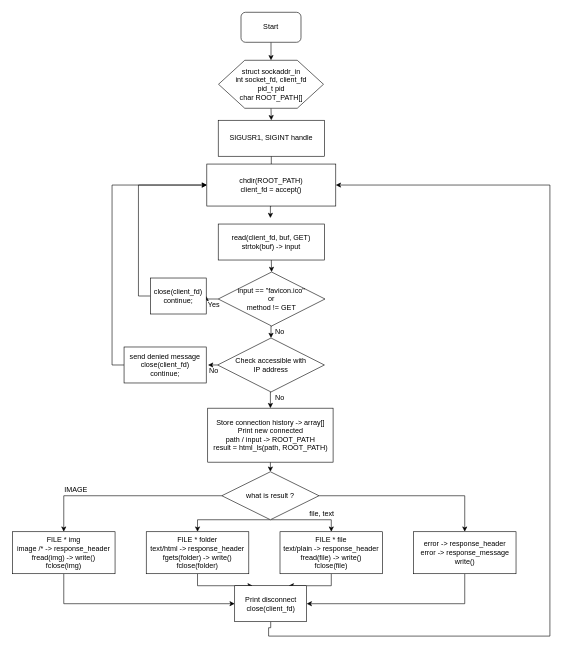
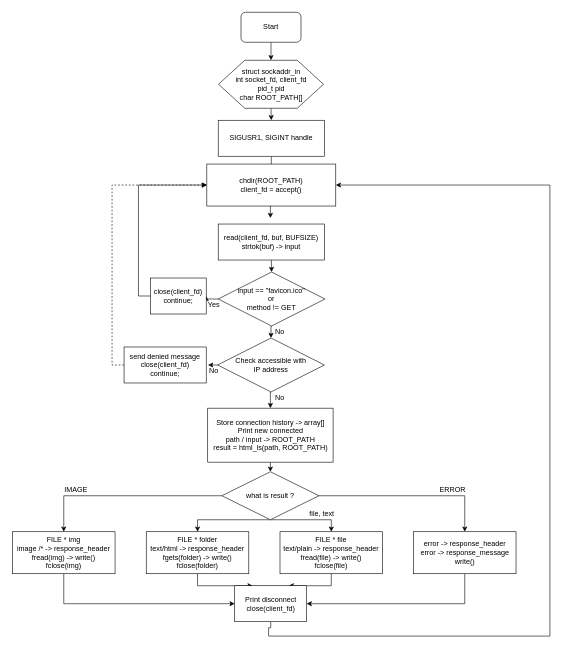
(271, 242) -> (271, 242)
(112, 269) -> (112, 269)
none -> (453, 490)
